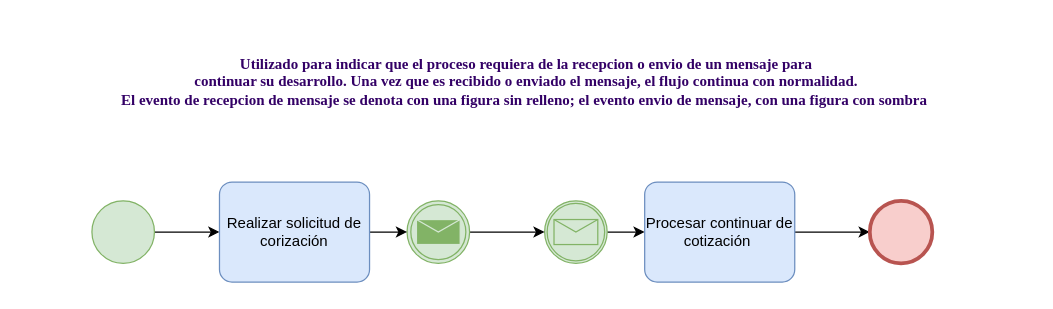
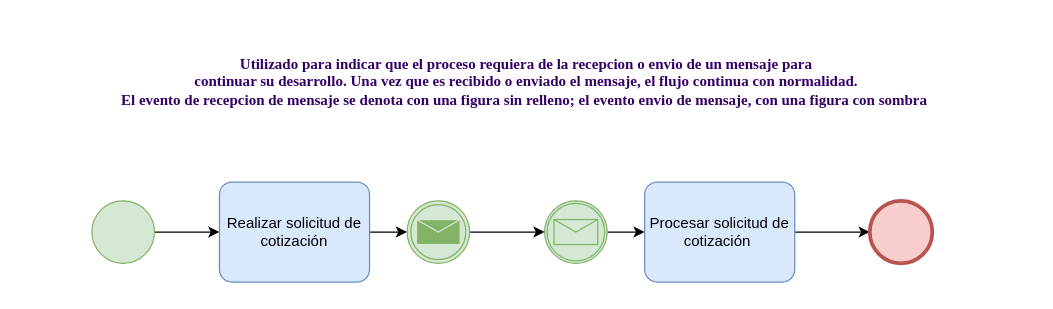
(294, 232) -> (294, 232)
(719, 232) -> (719, 232)
